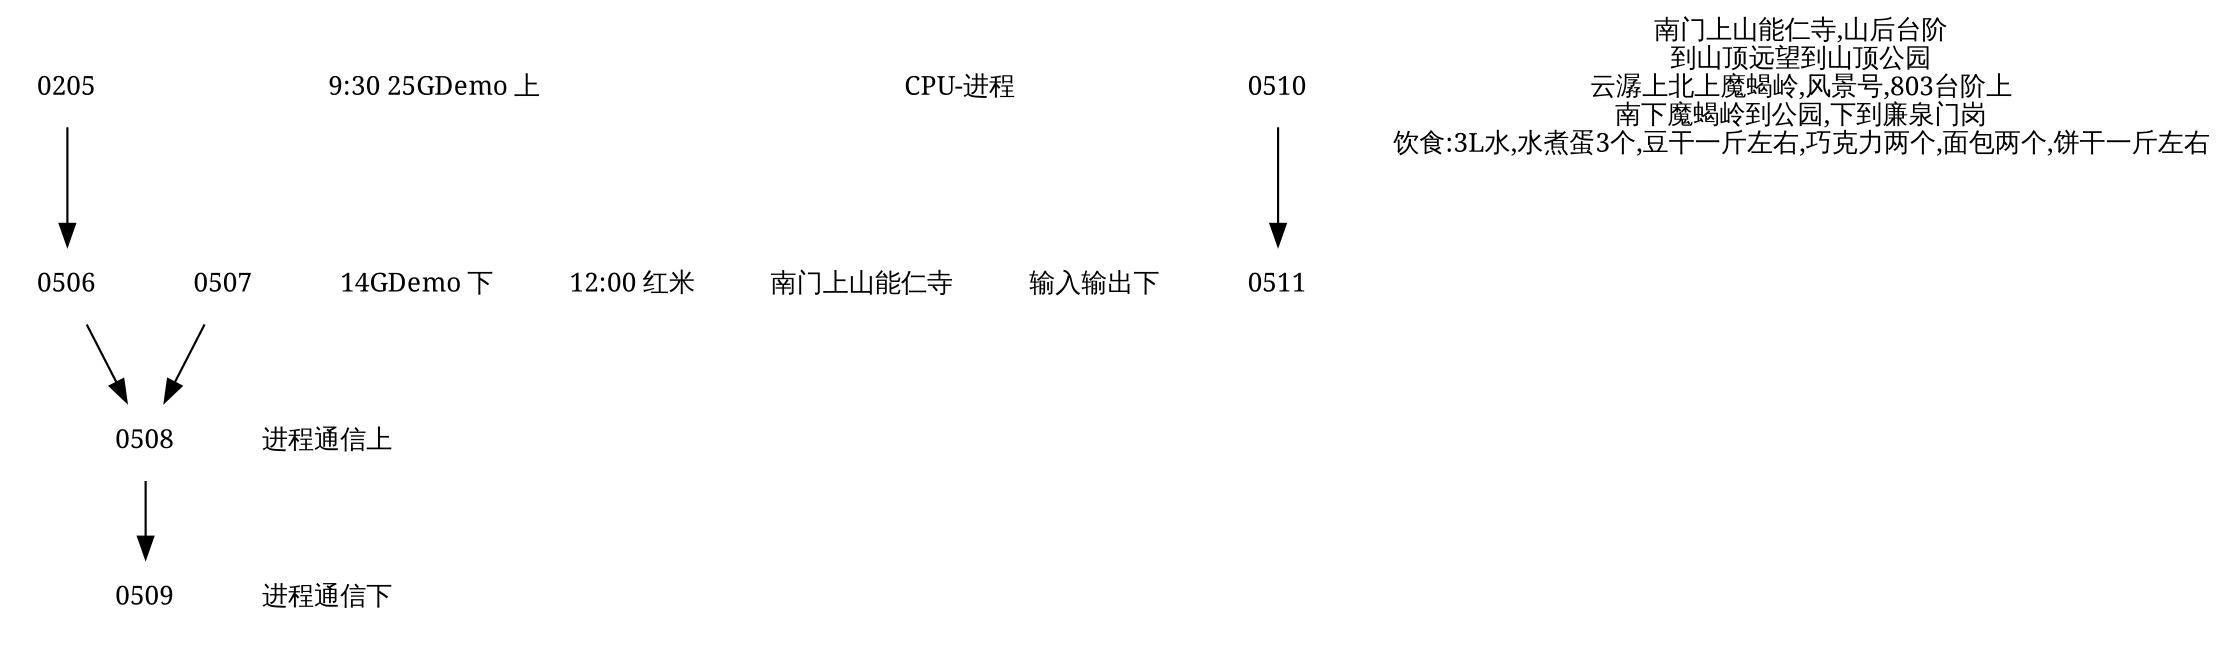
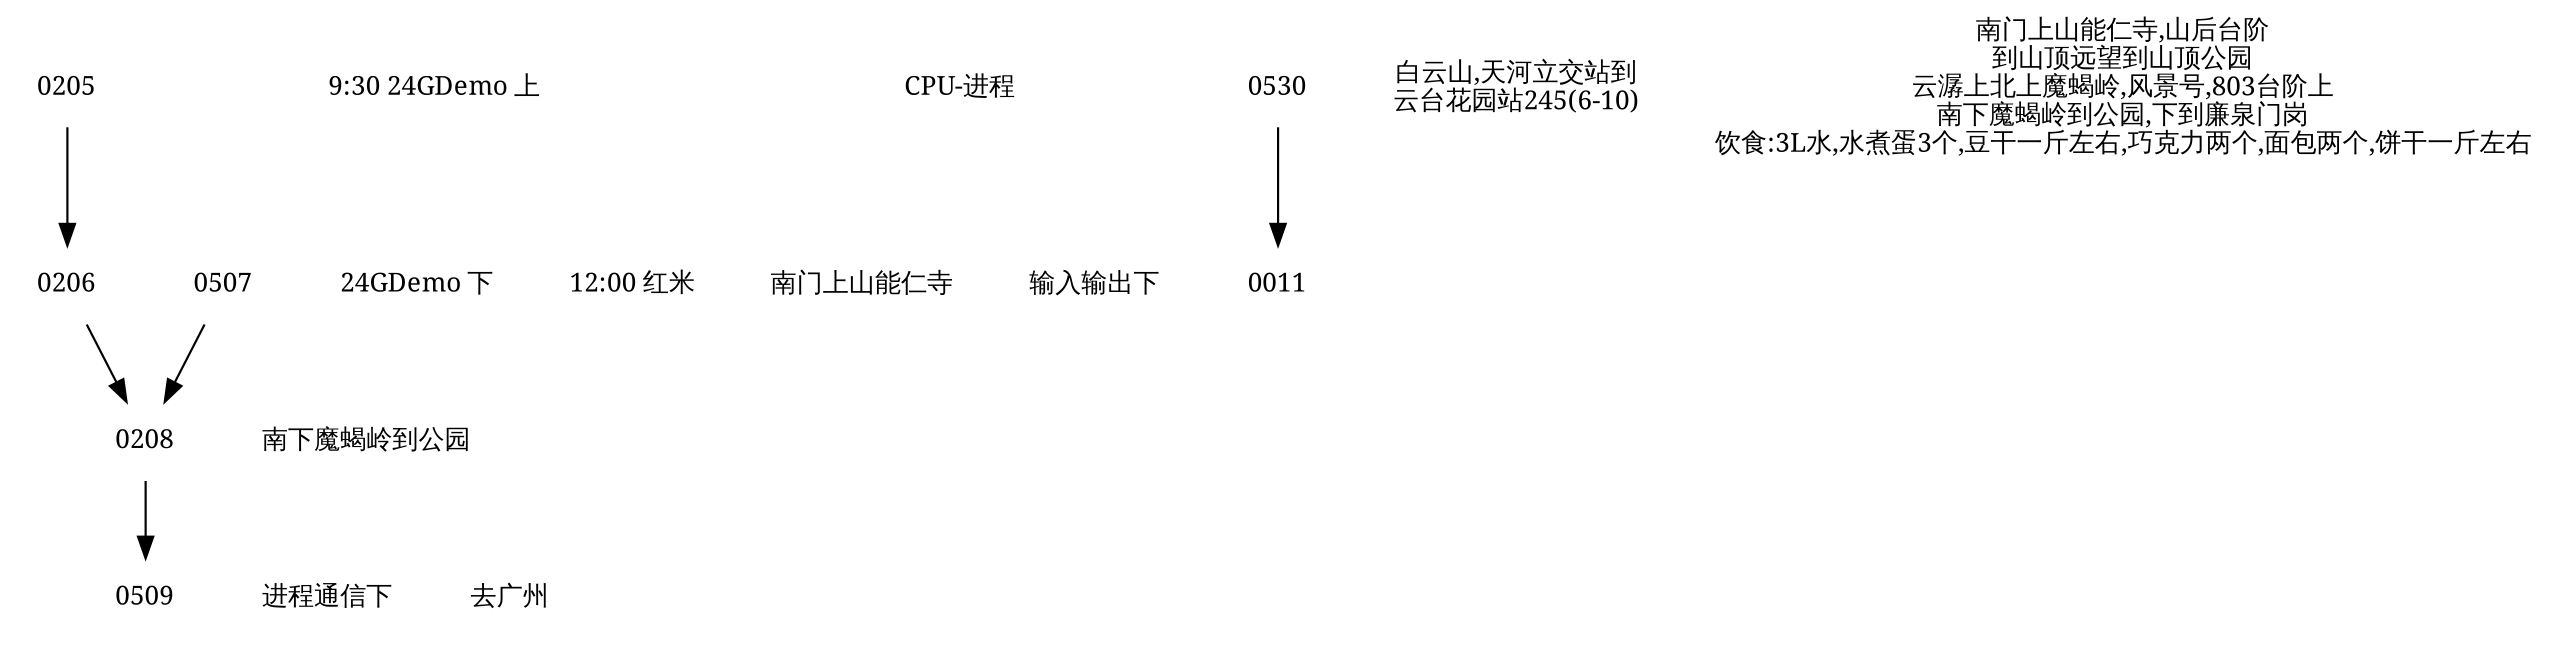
(435, 88) -> (435, 88)
(1278, 88) -> (1278, 88)
none -> (1517, 88)
(67, 285) -> (67, 285)
(417, 285) -> (417, 285)
(1278, 285) -> (1278, 285)
(146, 441) -> (146, 441)
(328, 441) -> (367, 441)
none -> (511, 598)
